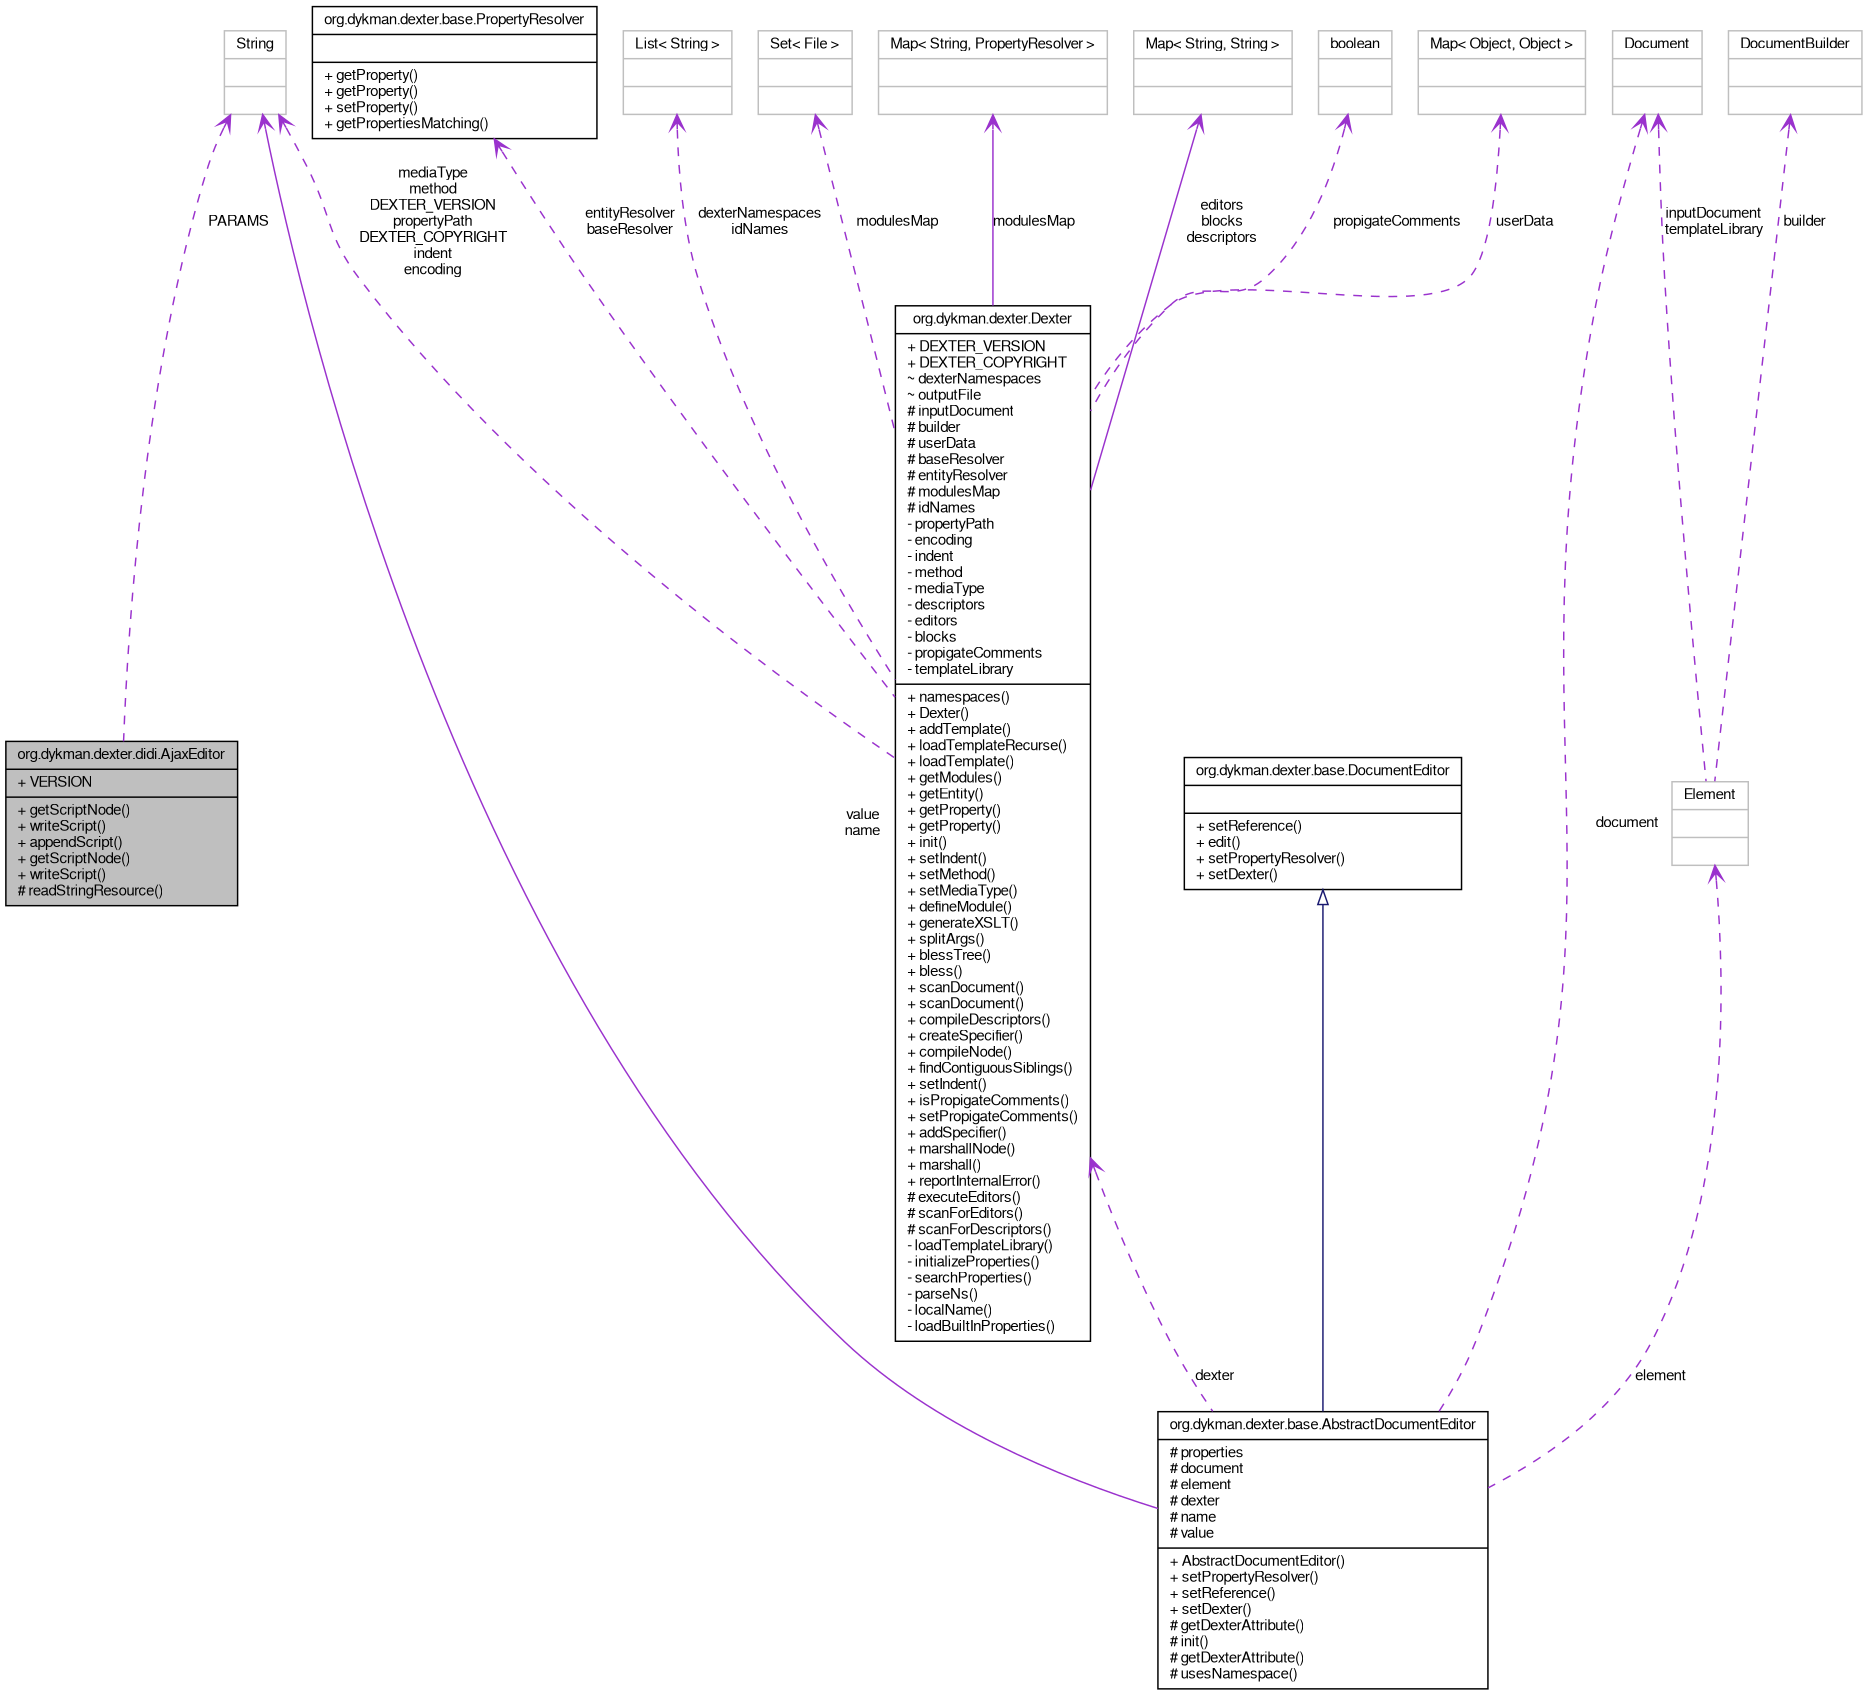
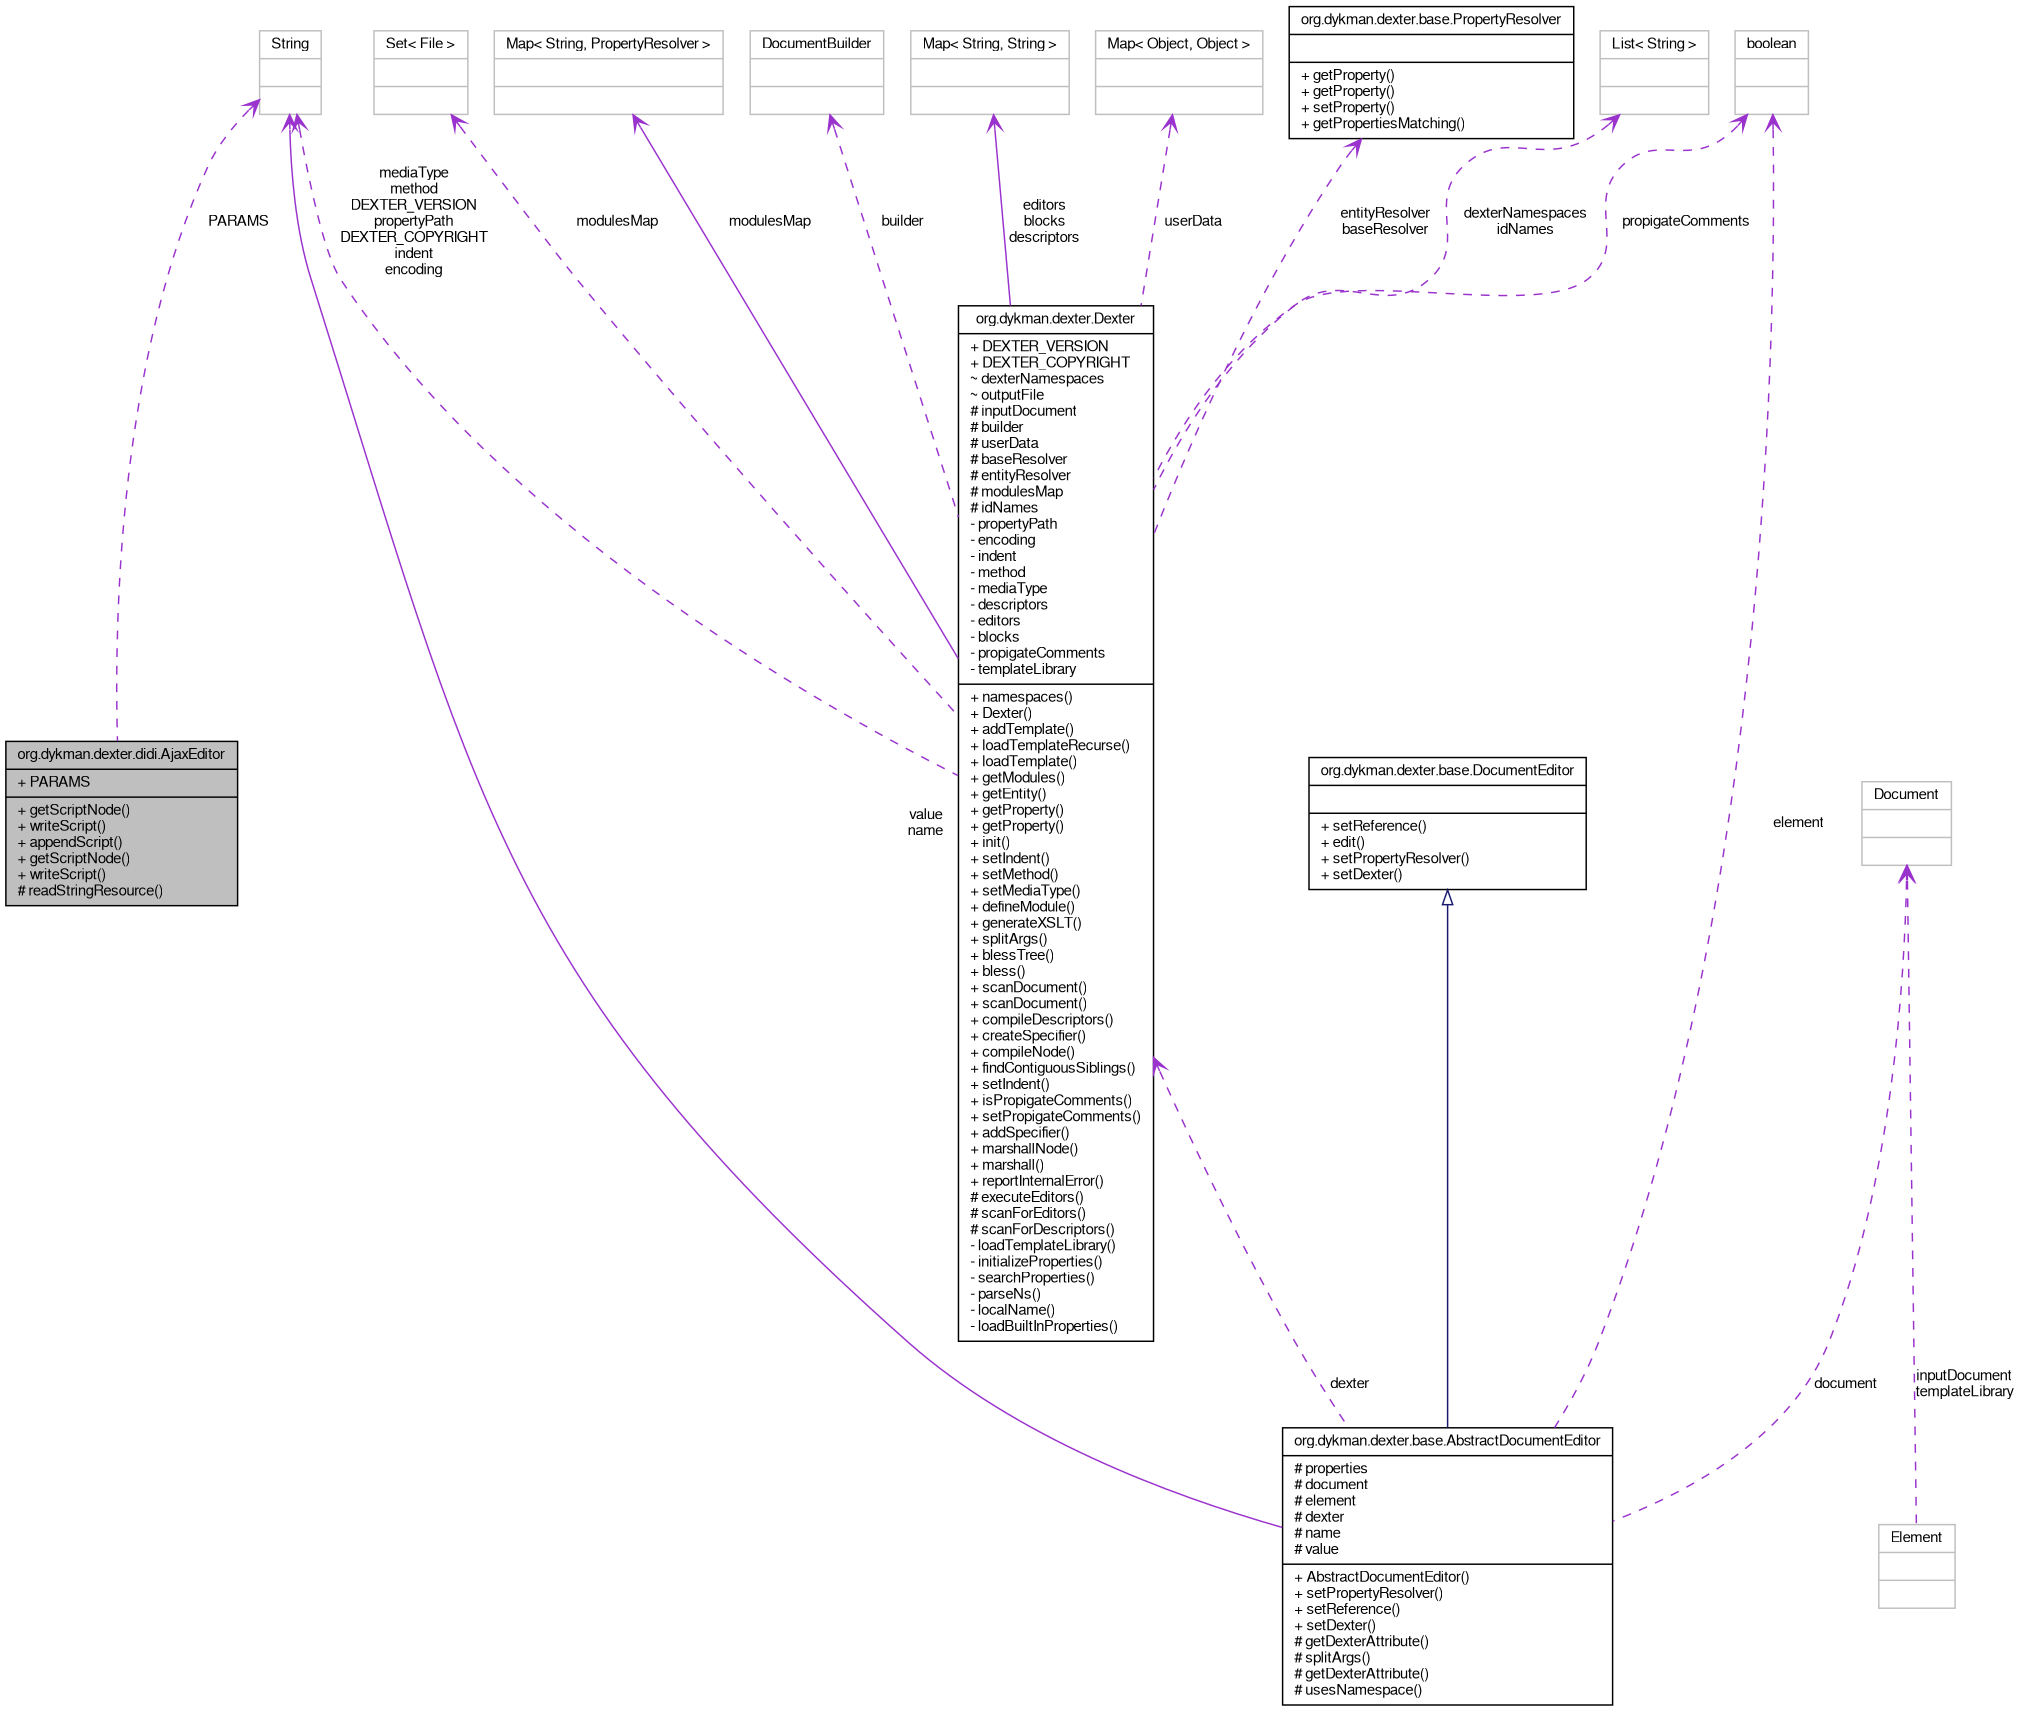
(1752, 455) -> (896, 323)
(56, 782) -> (54, 782)
(1695, 1225) -> (1732, 792)
(1189, 1642) -> (1332, 1658)
